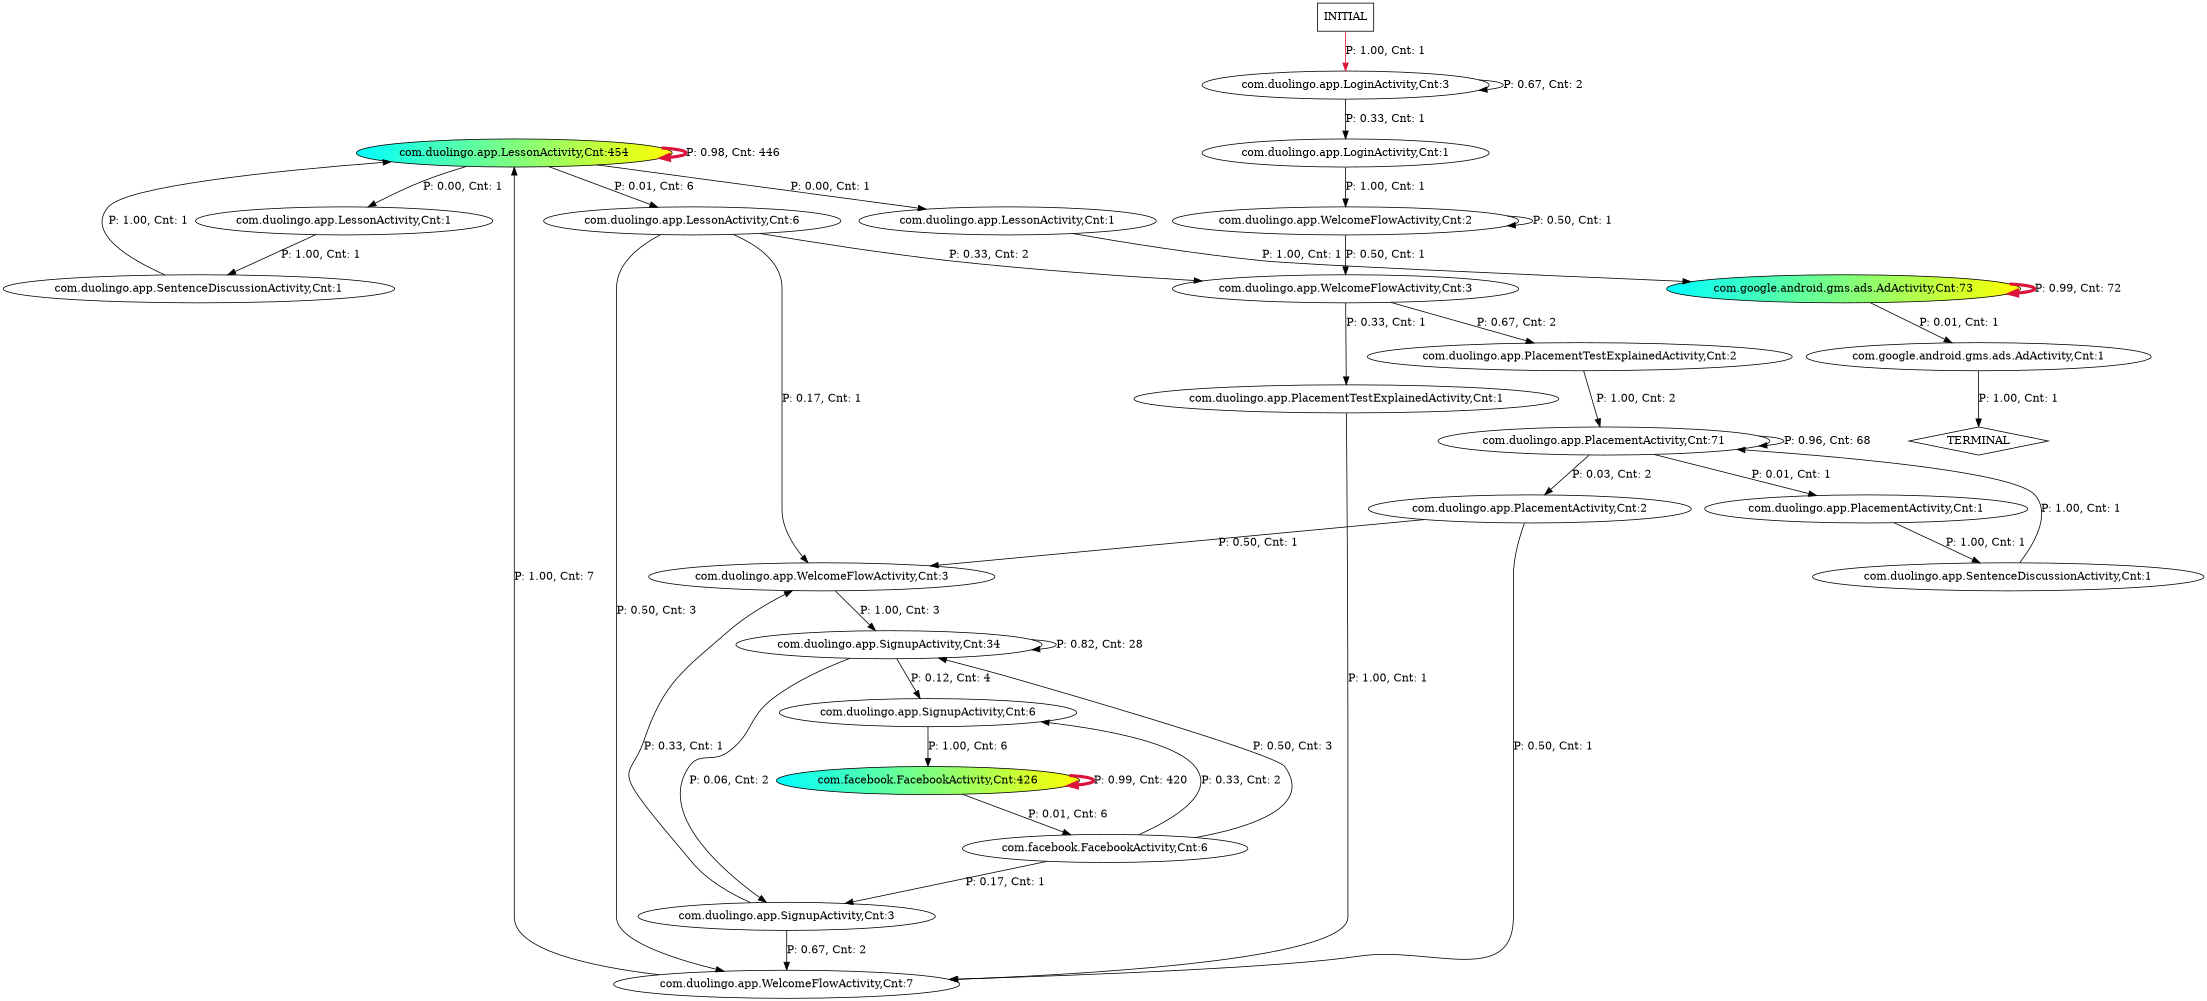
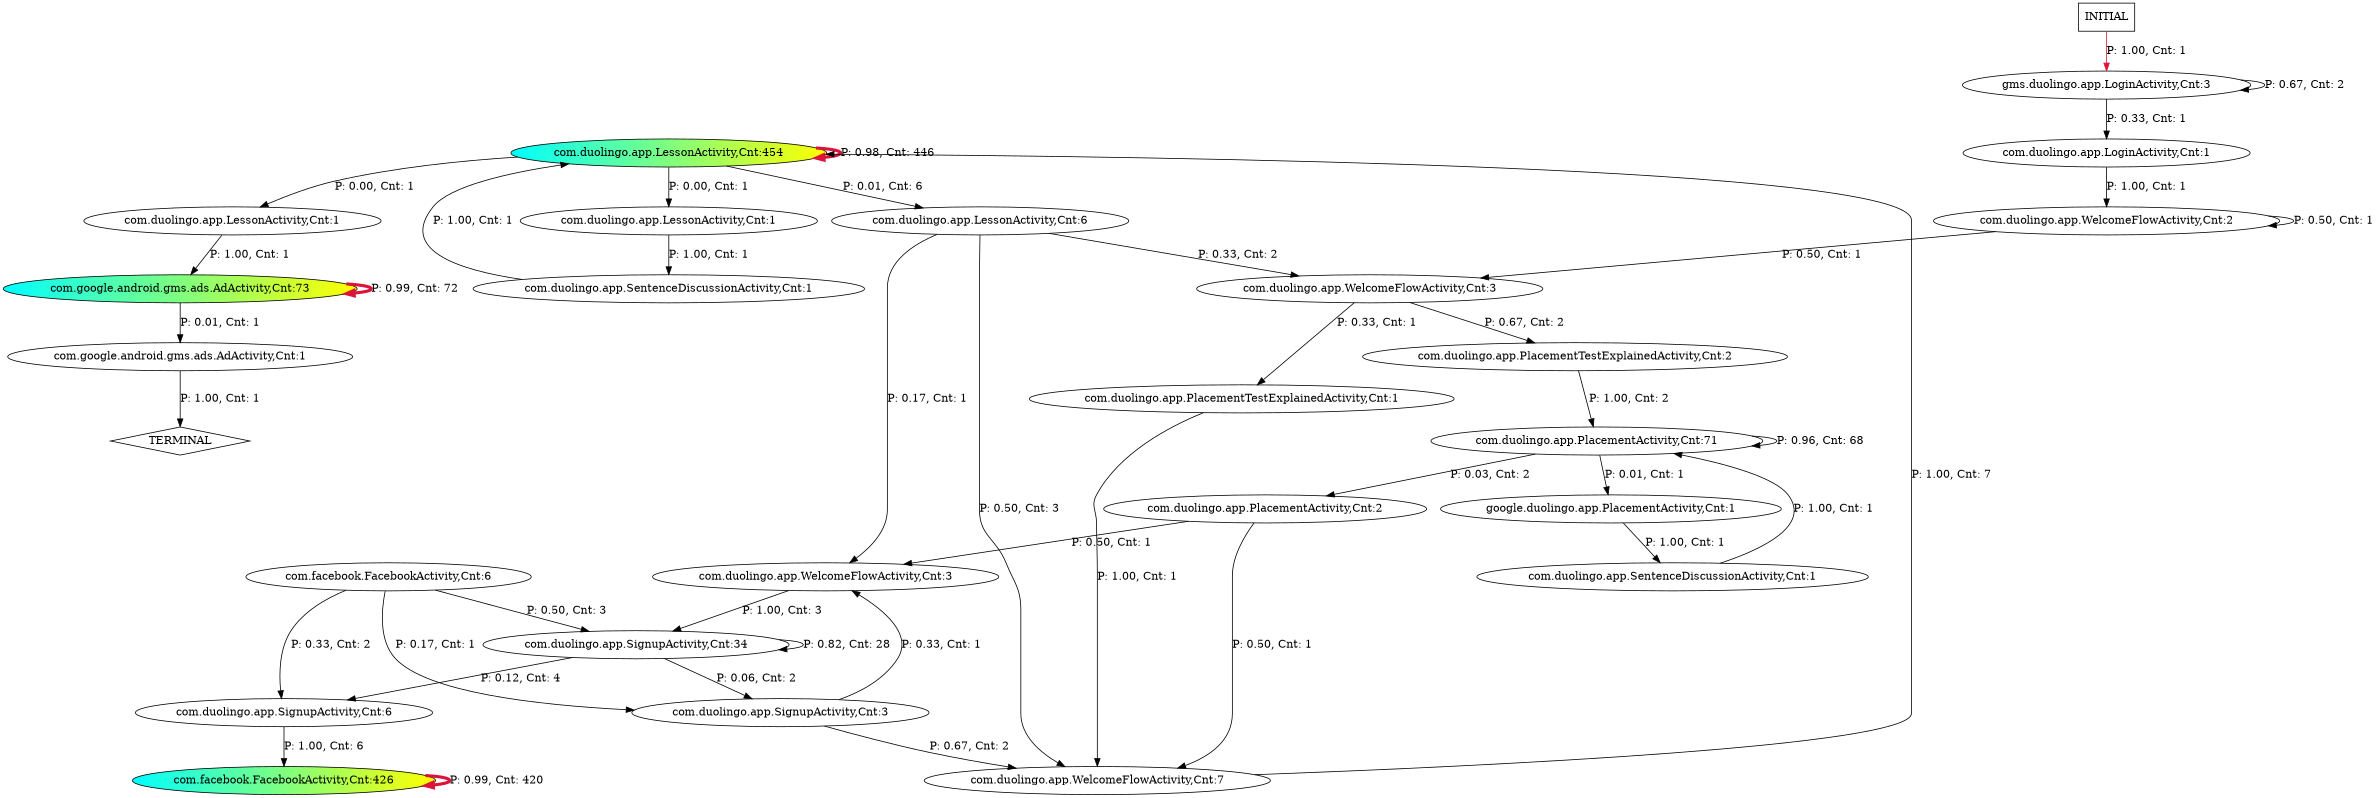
(1346, 85) -> (2107, 85)
(1866, 509) -> (1611, 509)
(1013, 813) -> none
